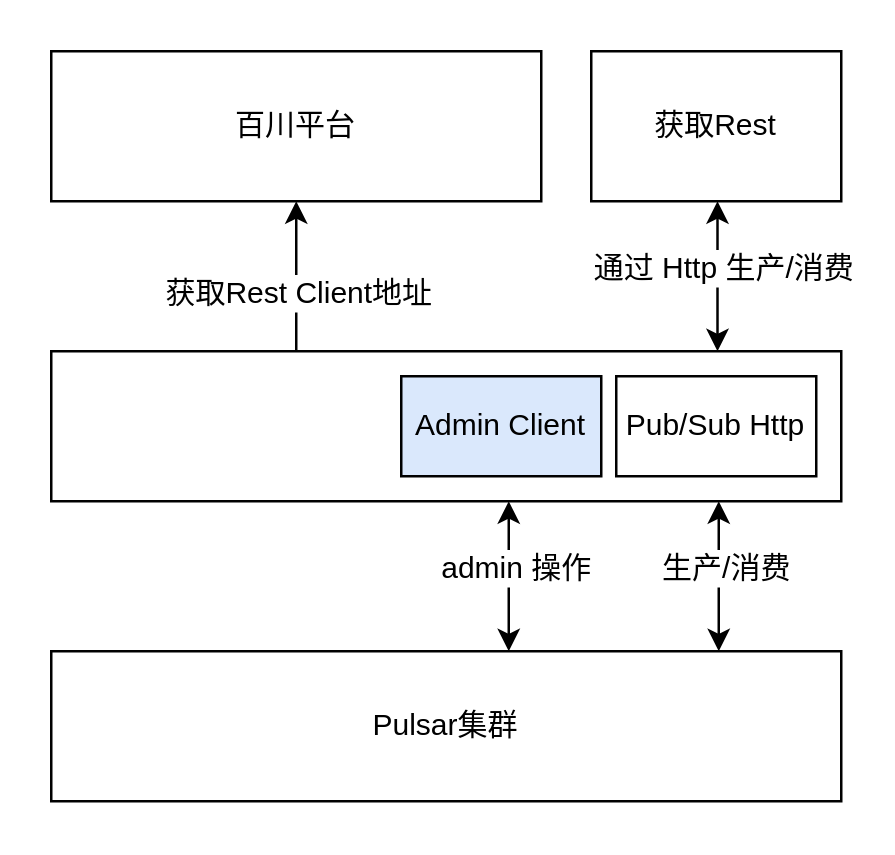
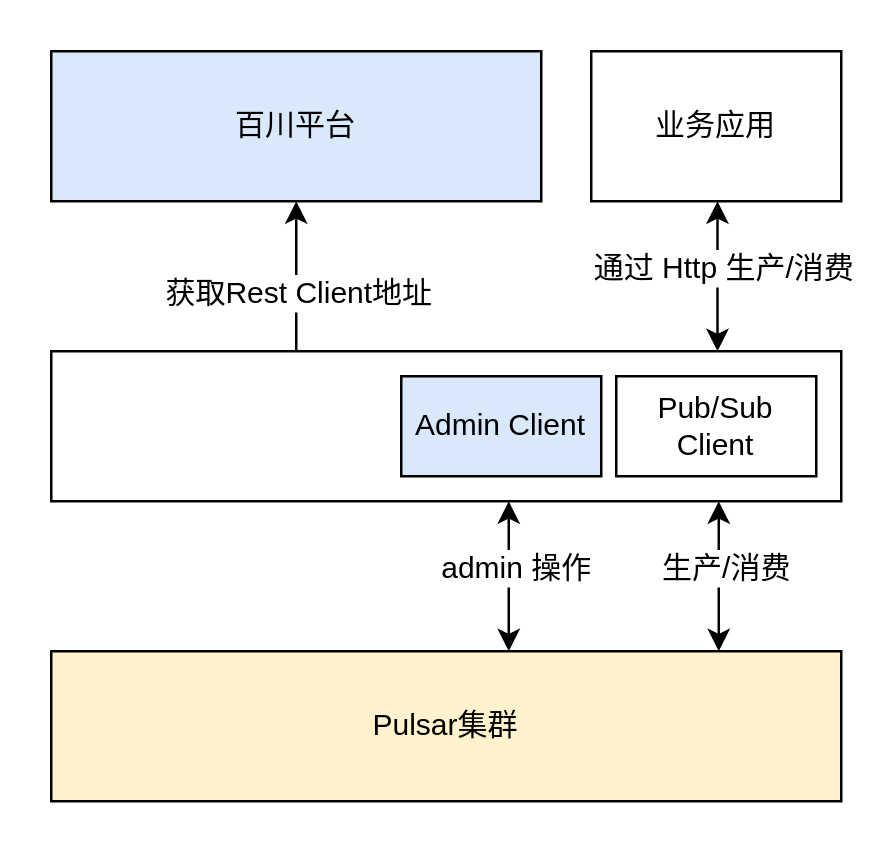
(296, 126) -> (296, 126)
(716, 126) -> (716, 126)
(716, 426) -> (716, 426)
(446, 726) -> (446, 726)
